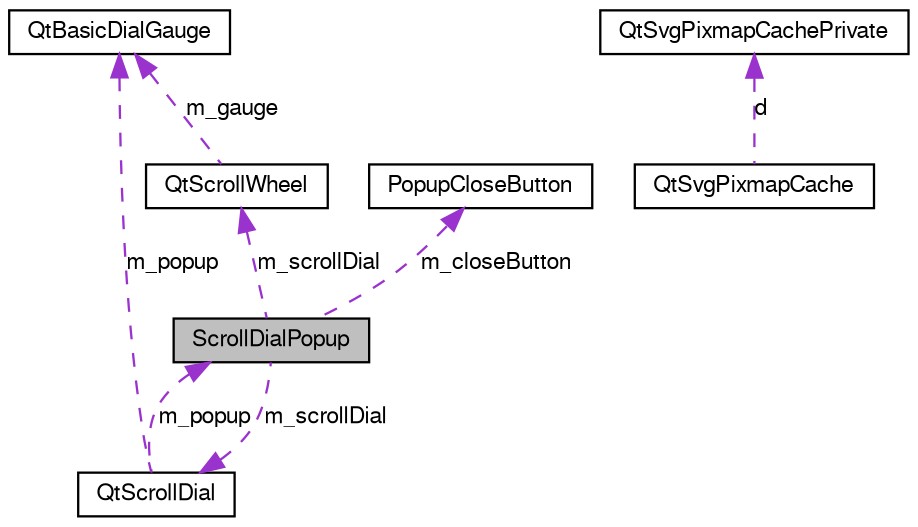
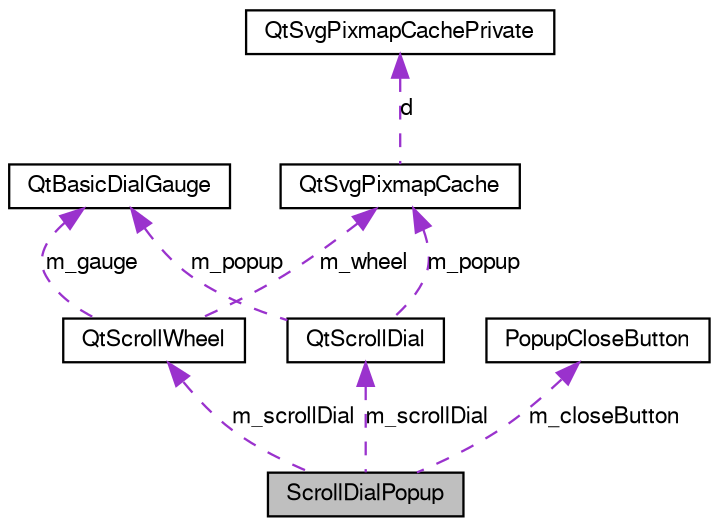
none -> (282, 276)
(154, 414) -> (424, 279)
